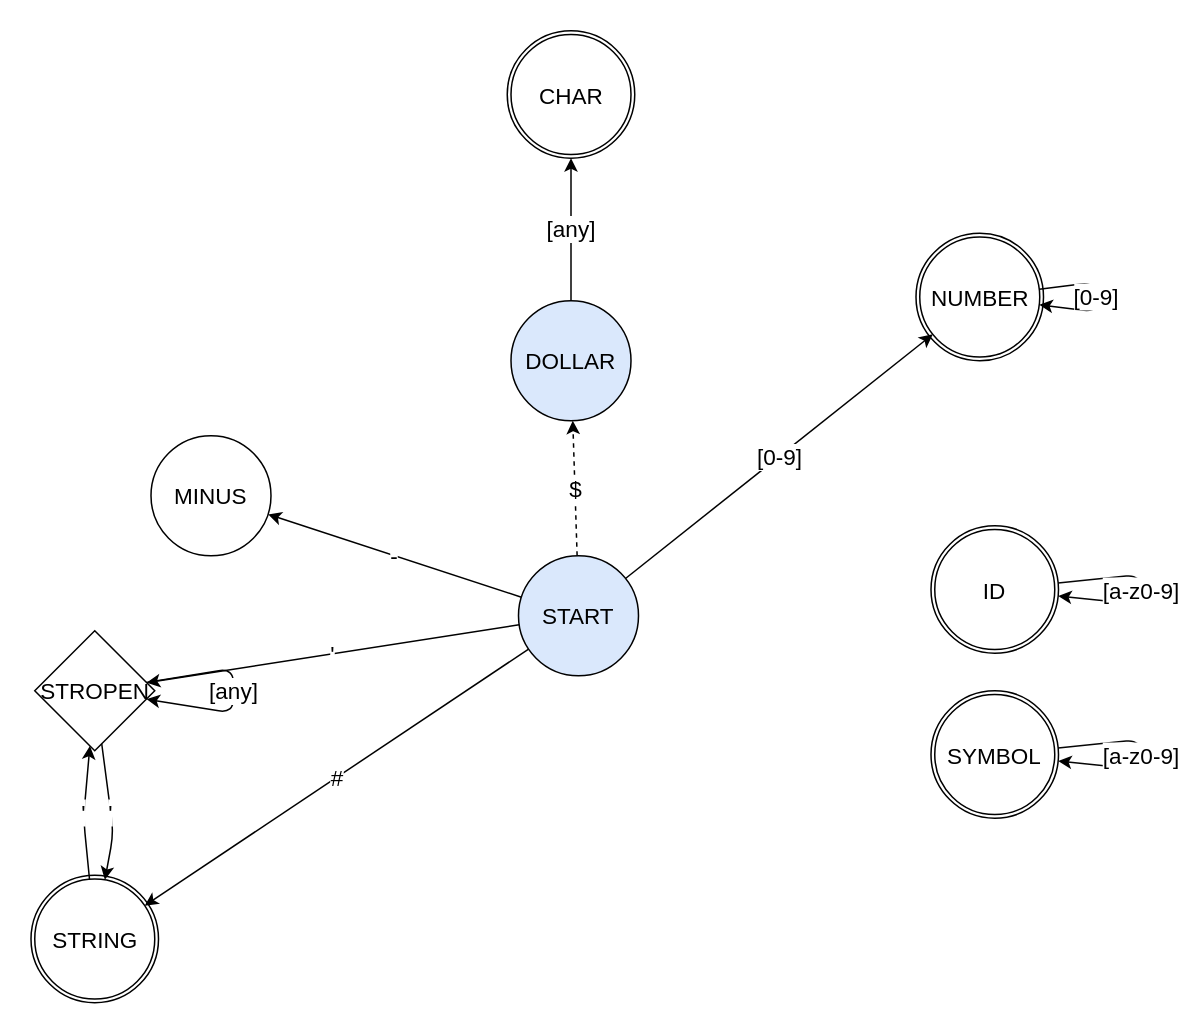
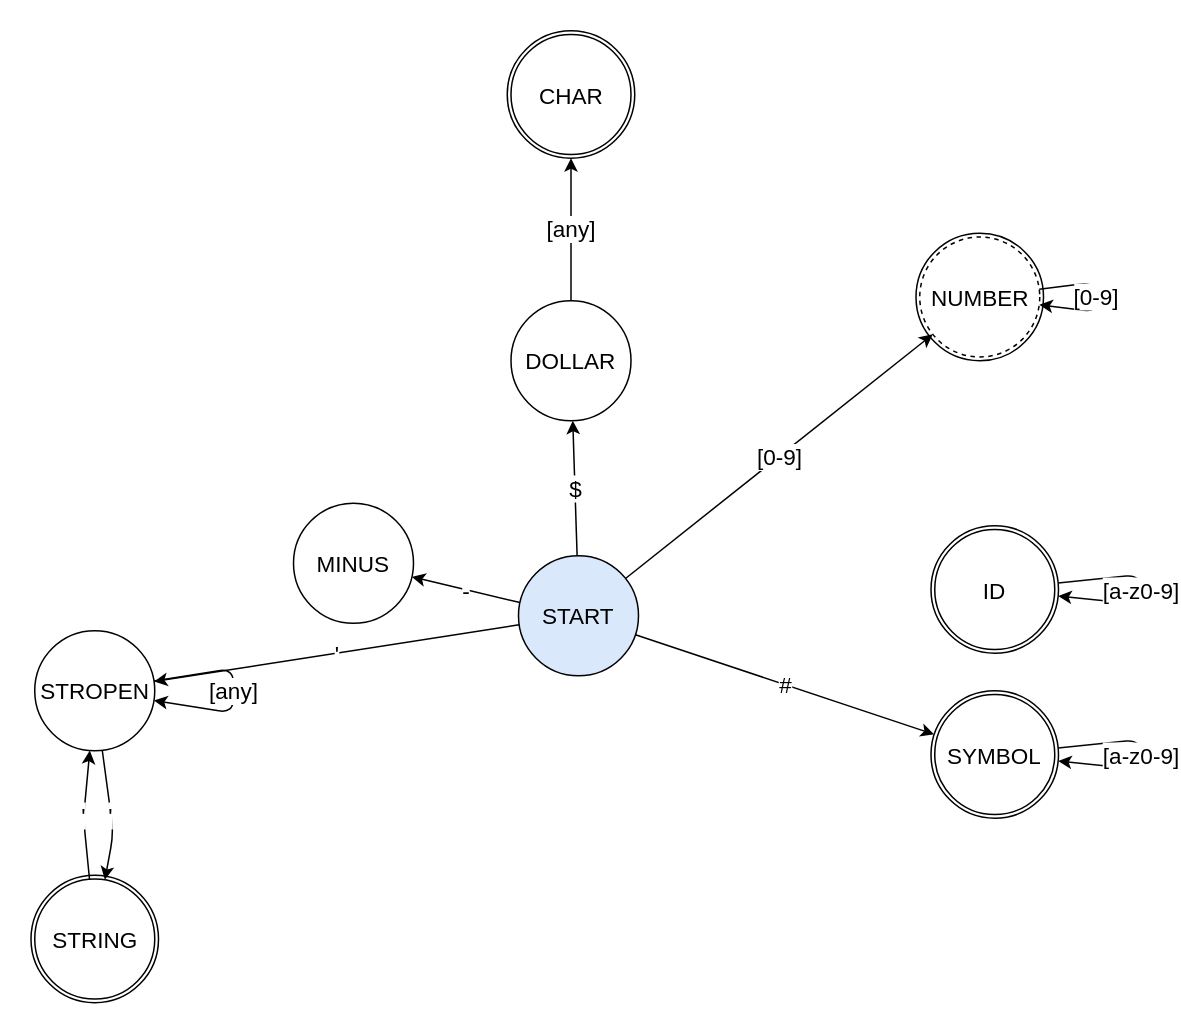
(980, 297) -> (980, 297)
(571, 361) -> (571, 361)
(211, 496) -> (353, 563)
(576, 527) -> (576, 527)
(95, 691) -> (95, 691)
(340, 775) -> (780, 683)
